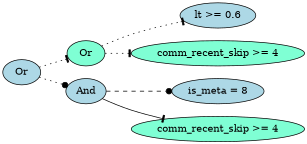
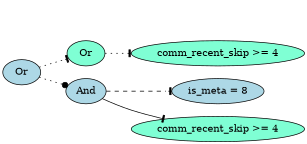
(218, 15) -> none
(136, 91) -> (136, 91)
